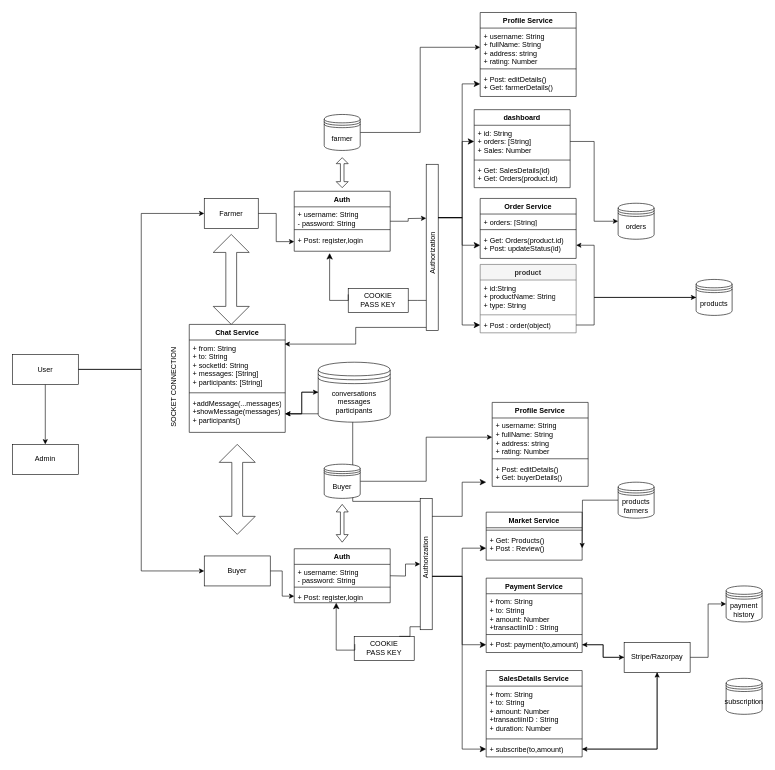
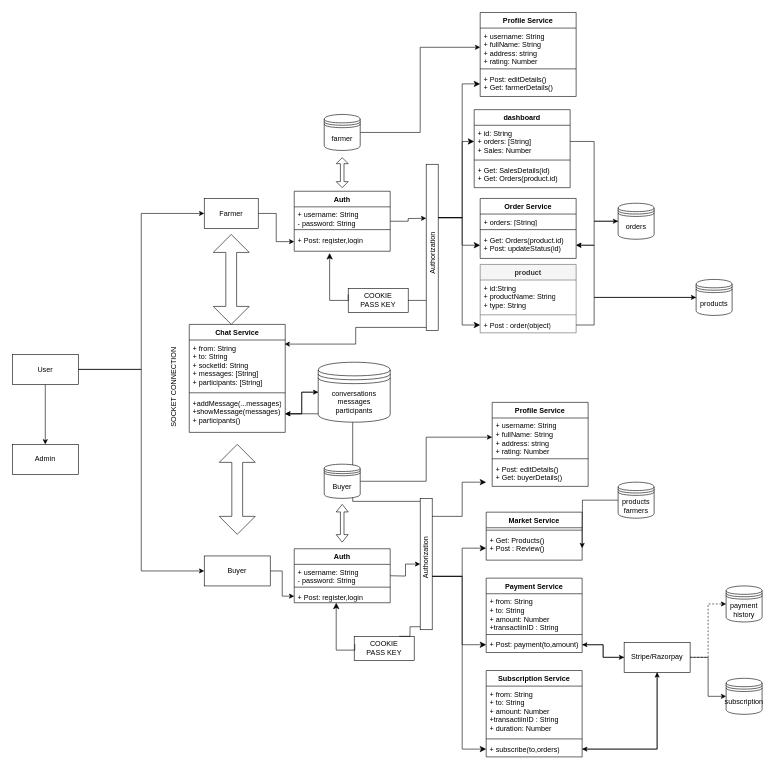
none -> (594, 233)
(708, 624) -> (708, 624)
(534, 679) -> (534, 679)
none -> (720, 696)
(531, 750) -> (531, 750)
